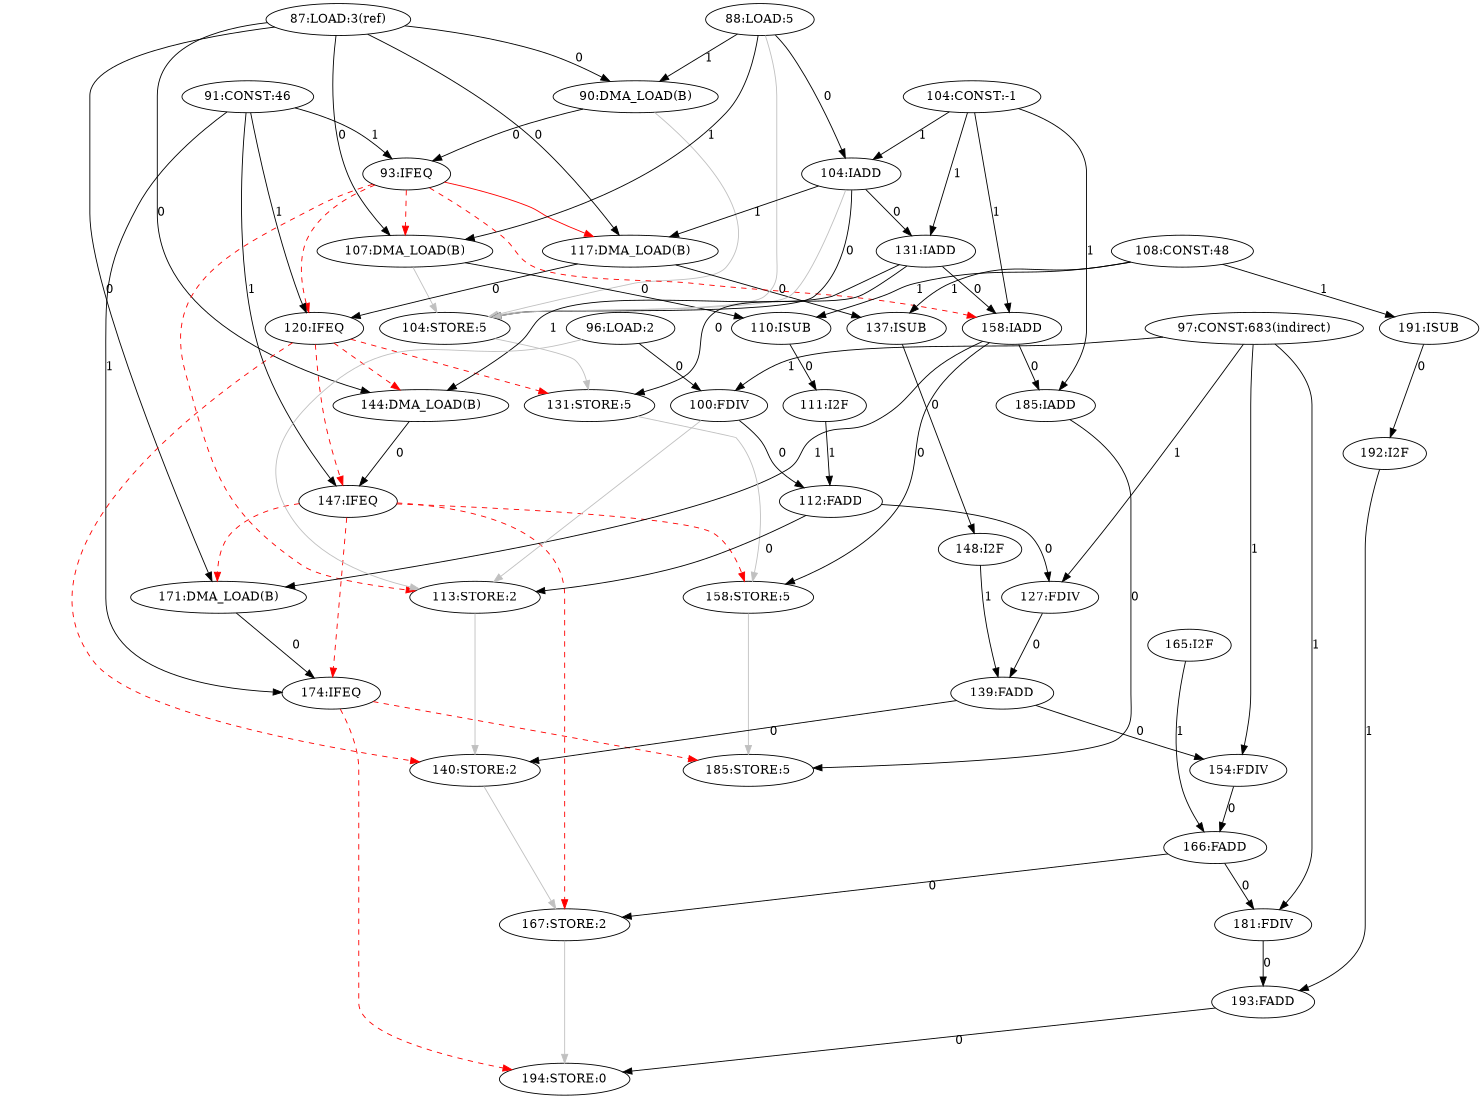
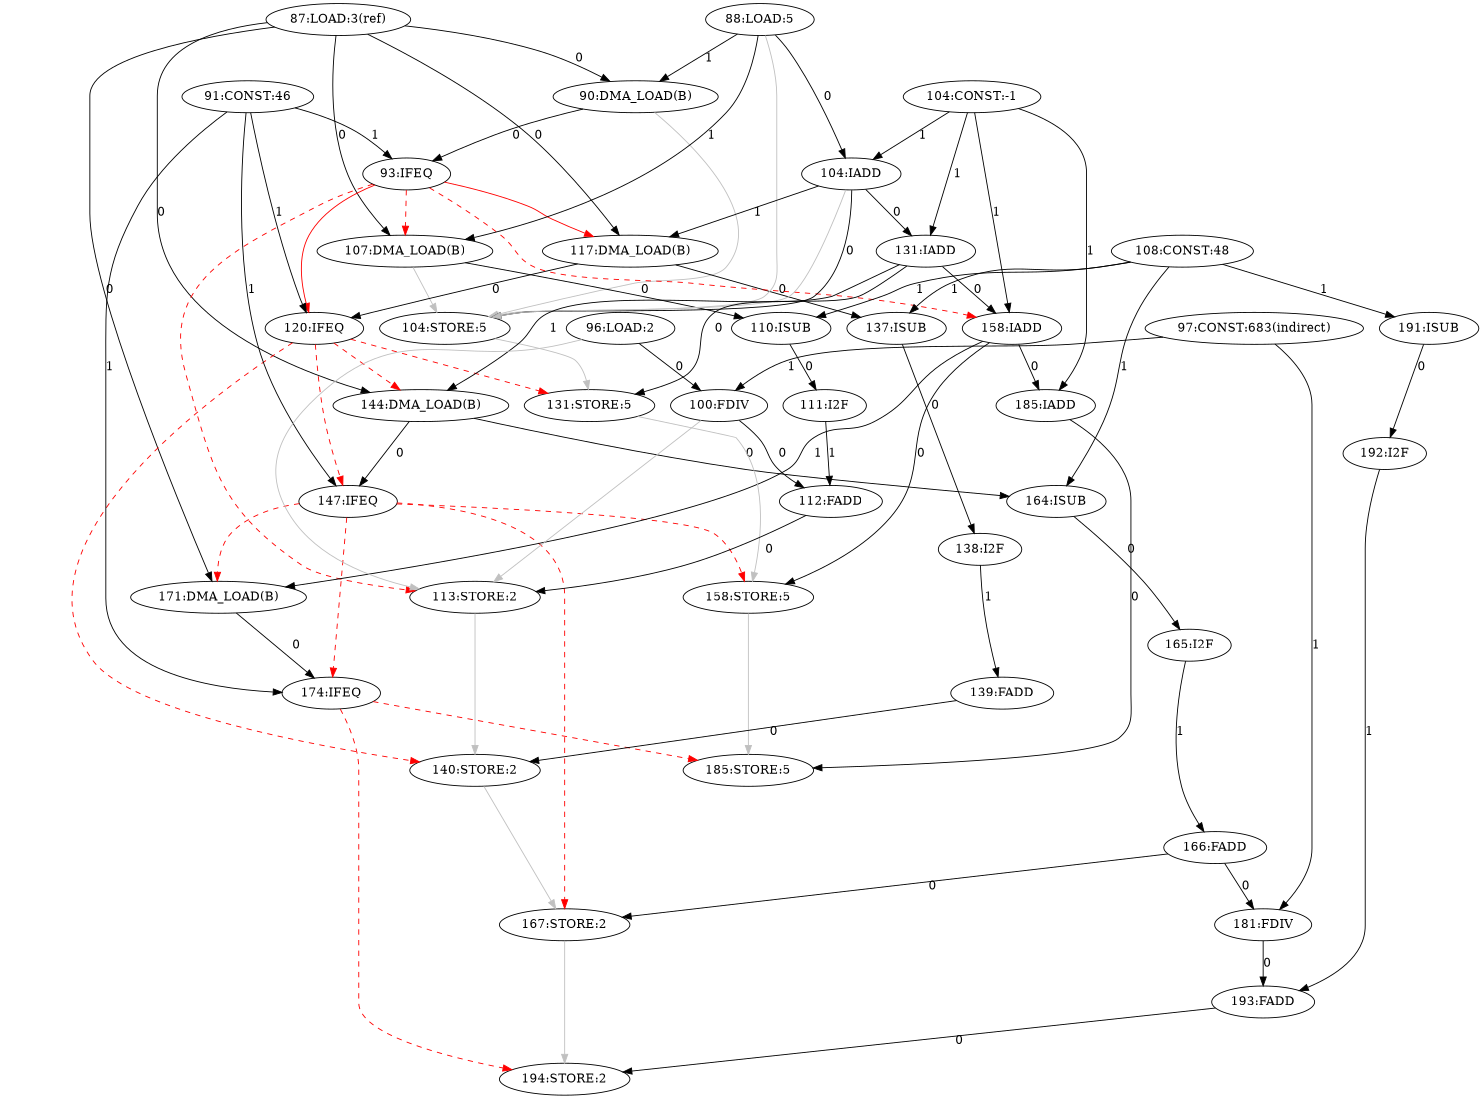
(313, 229) -> (313, 229)
none -> (1056, 501)
(980, 549) -> (980, 549)
(1050, 597) -> none
(1238, 770) -> none
(565, 1079) -> (565, 1079)
